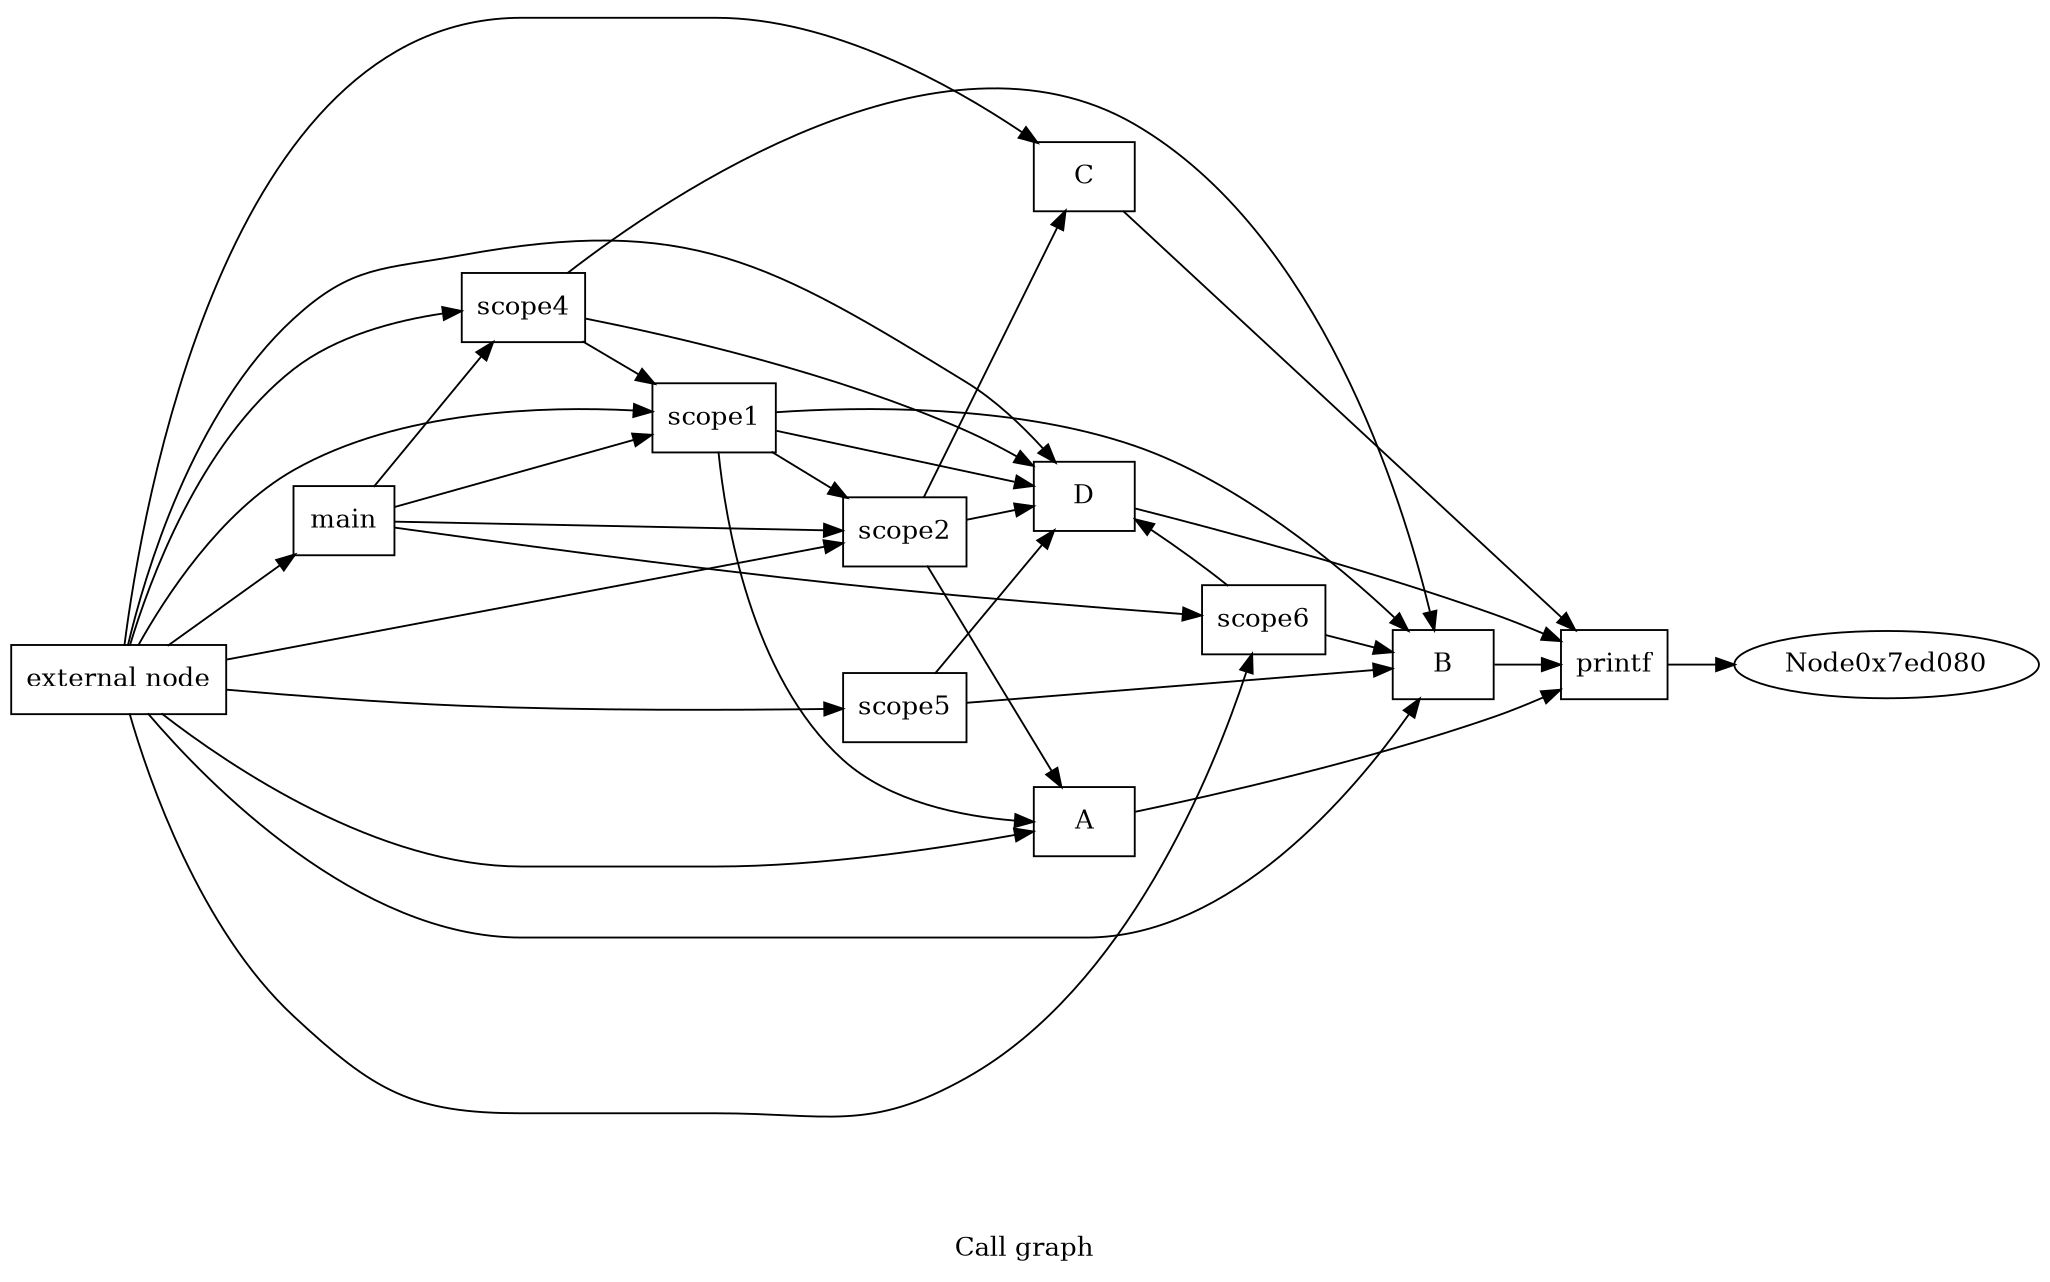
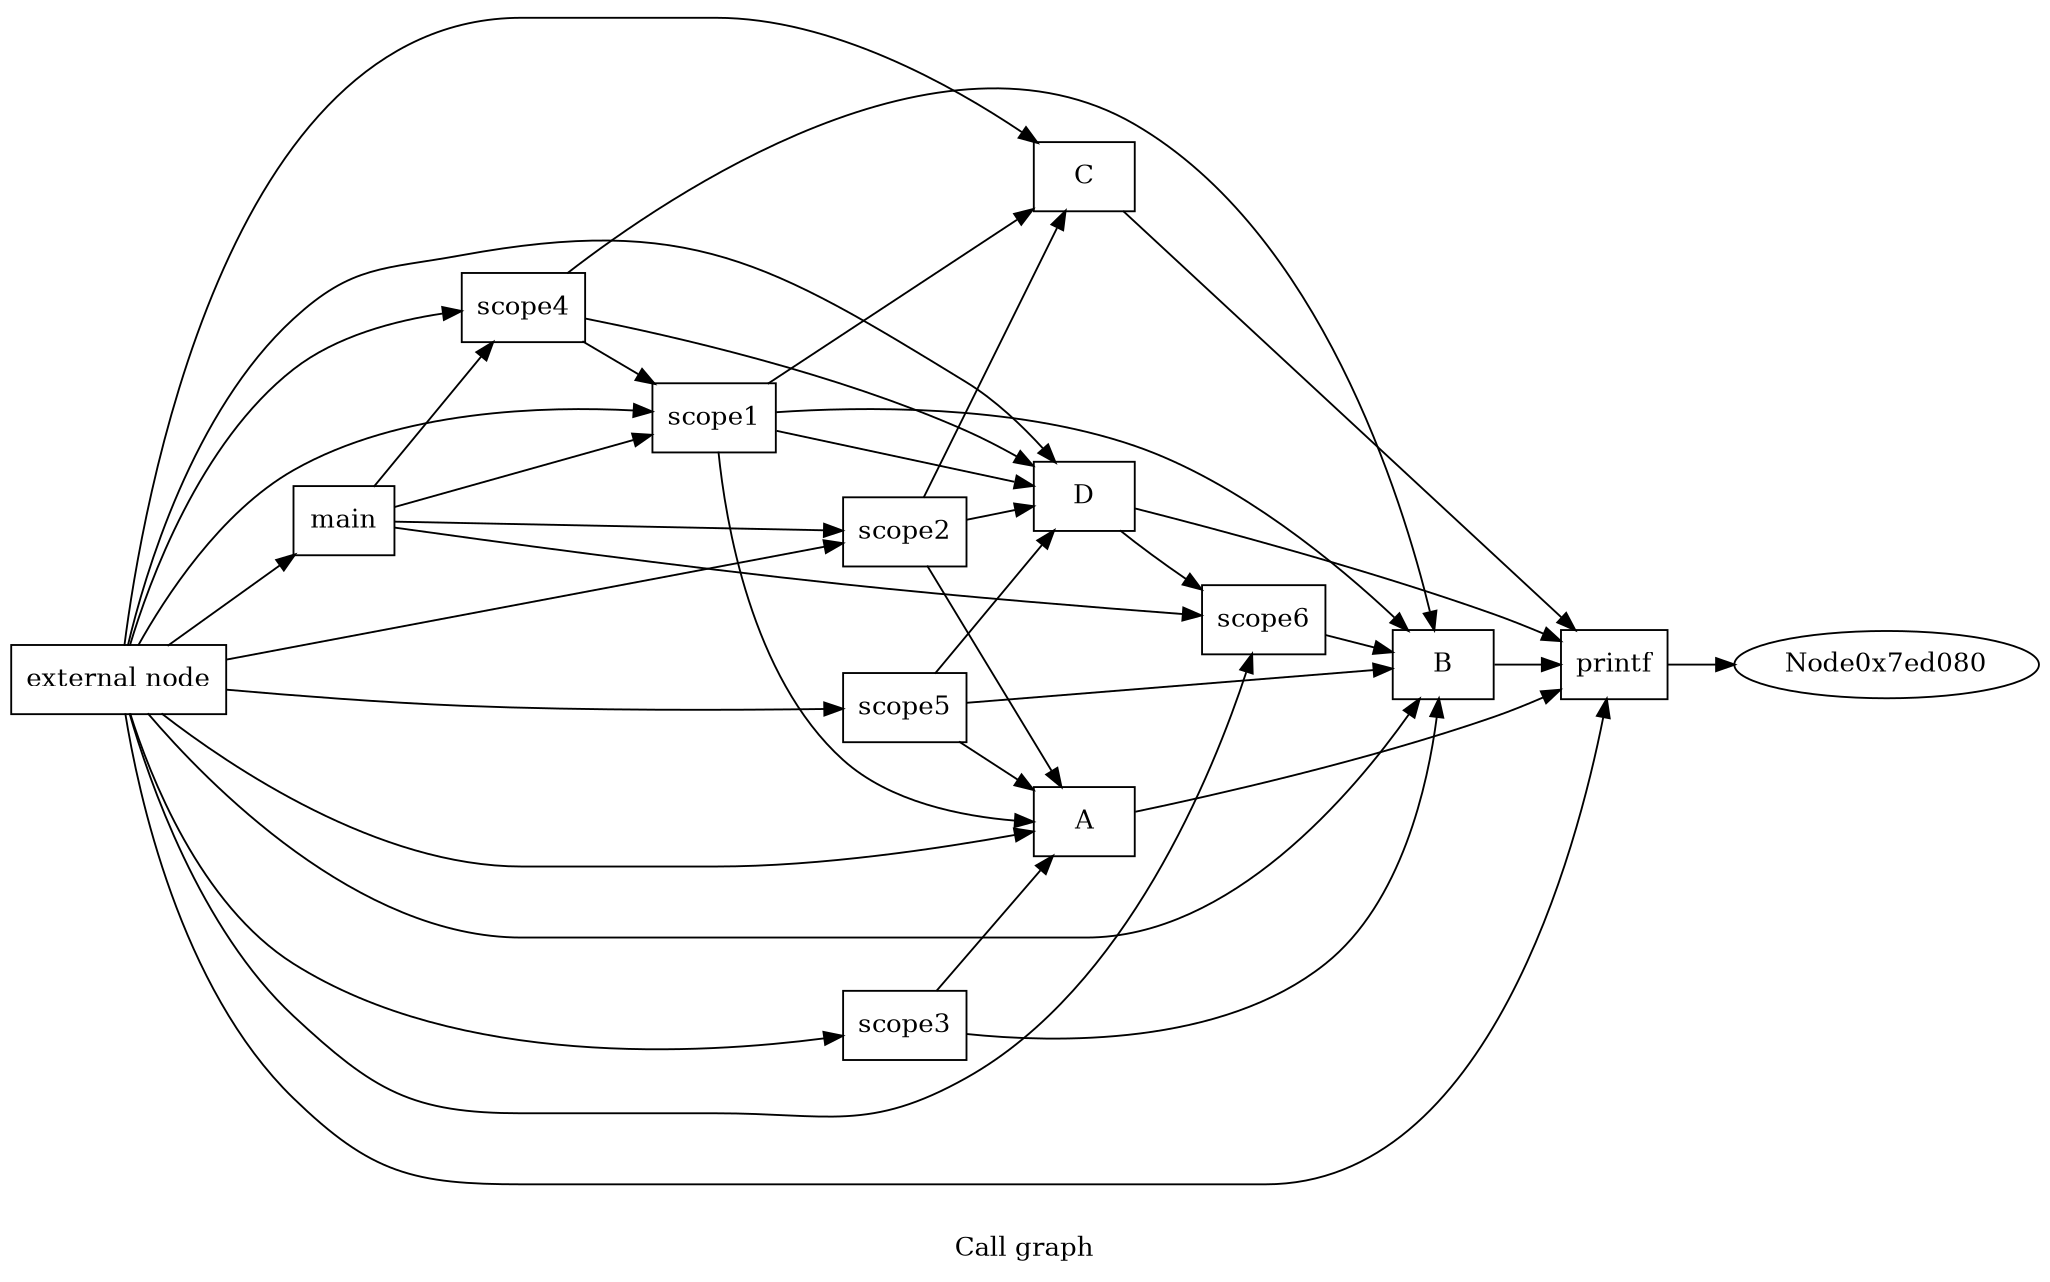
(801, 470) -> (892, 302)
(1190, 557) -> (1153, 555)
none -> (988, 761)
none -> (905, 1025)
none -> (864, 1184)
